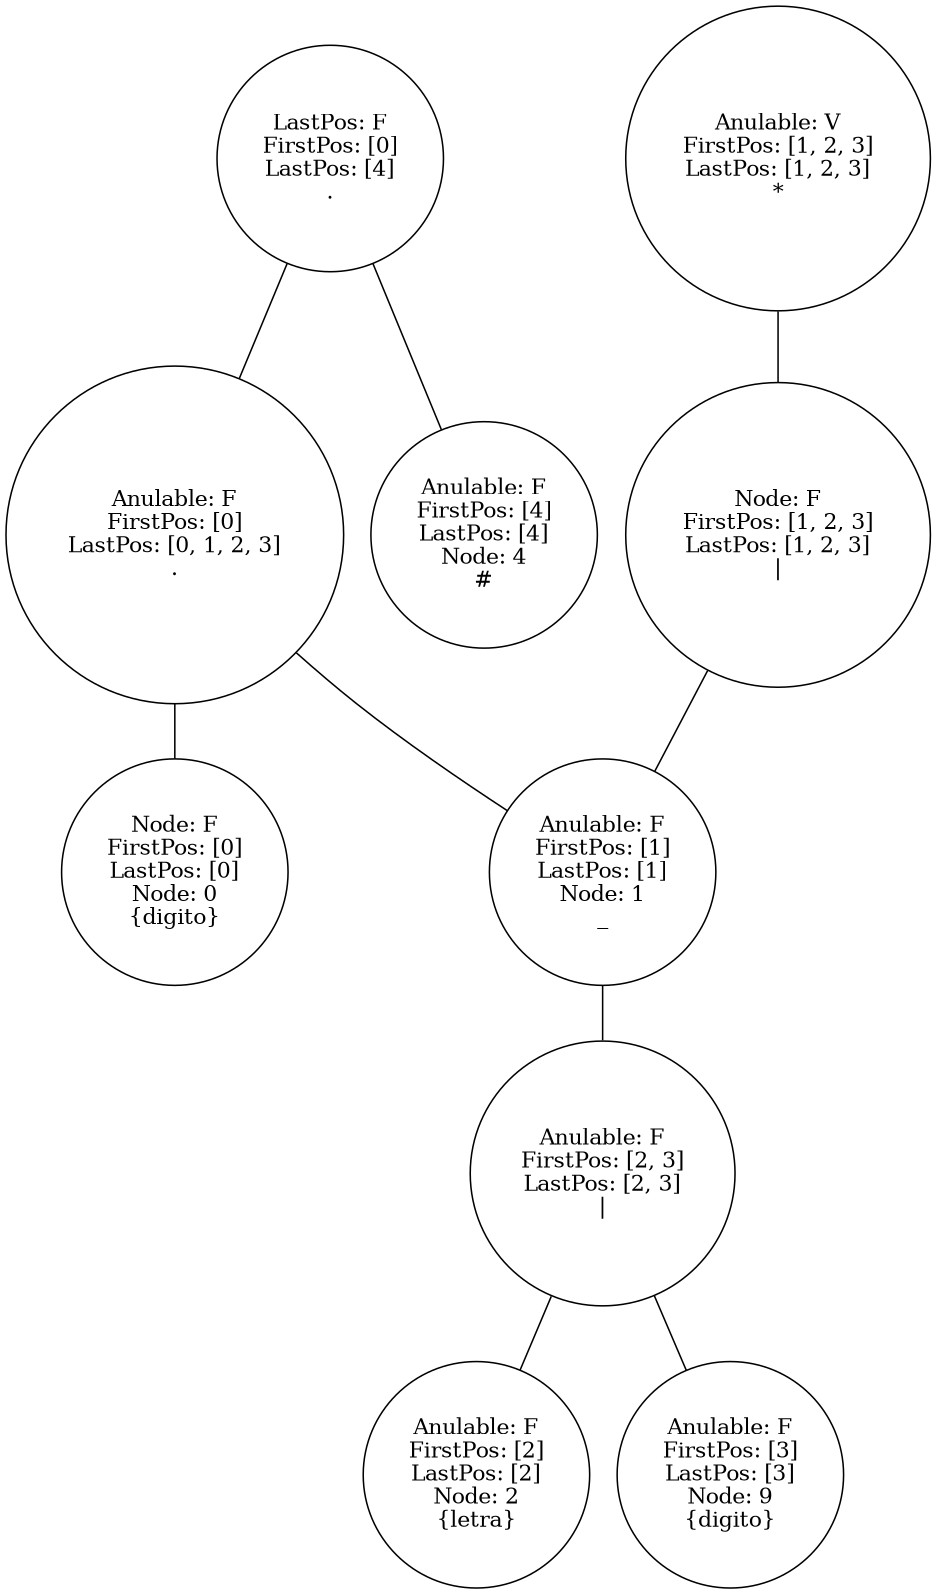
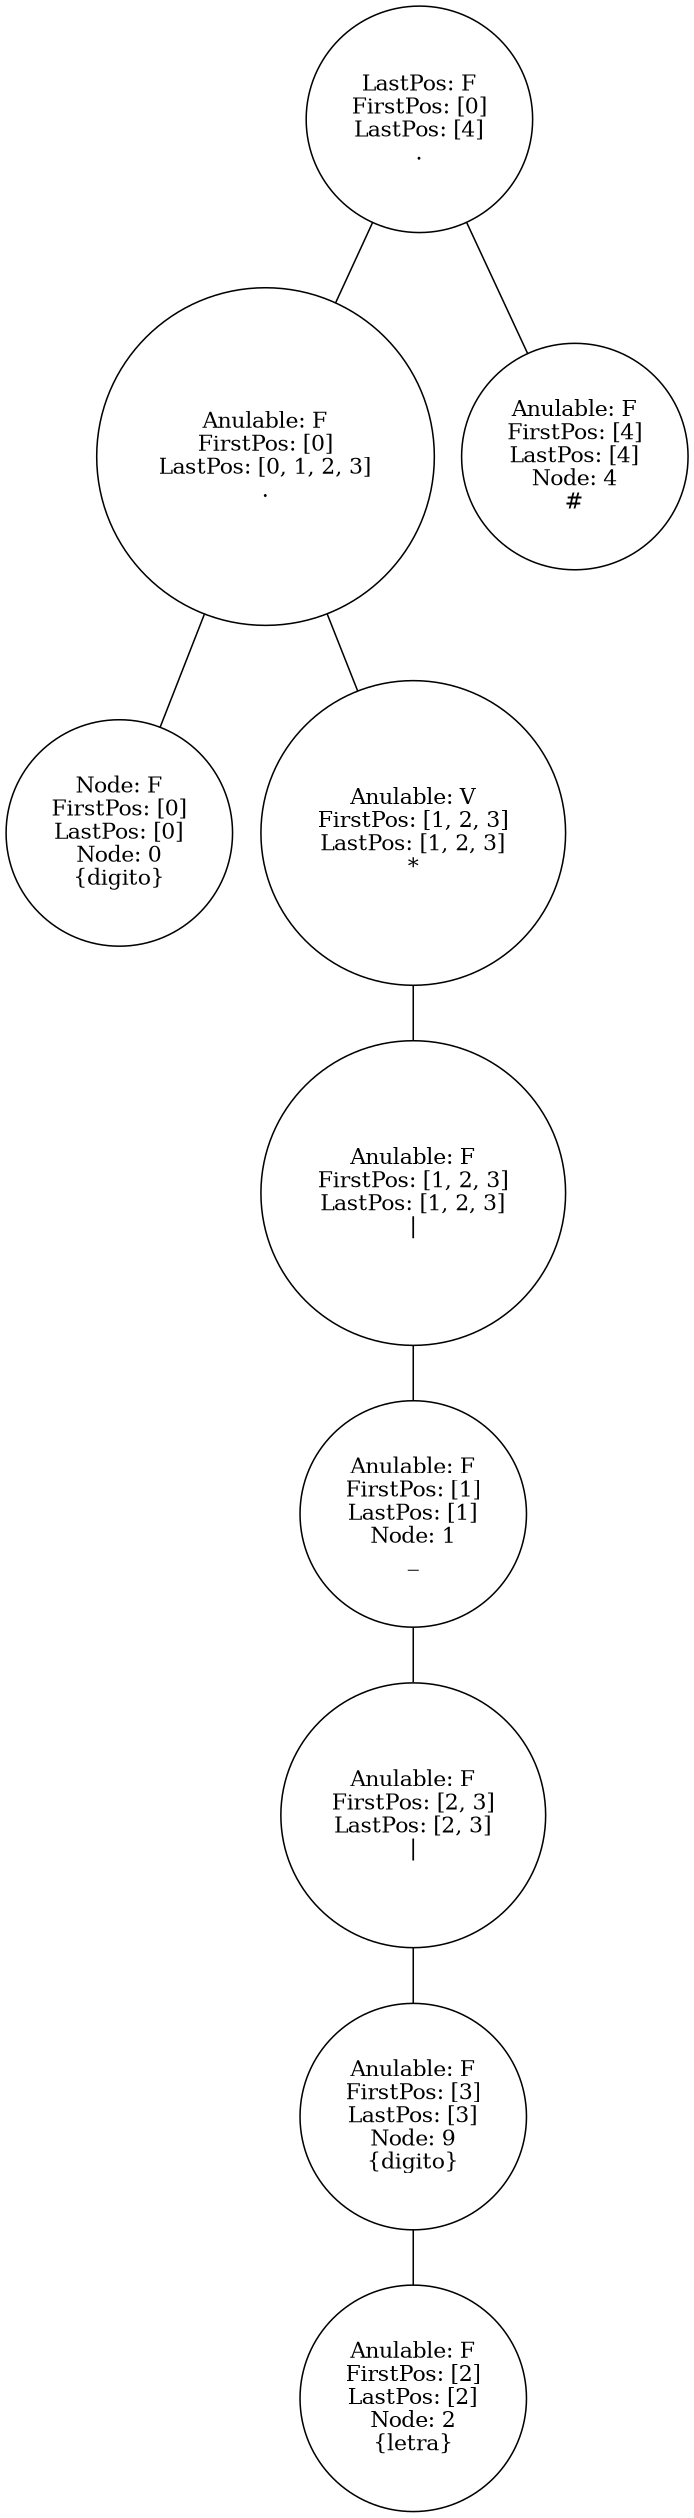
(778, 535) -> (413, 1193)
(399, 736) -> (342, 652)
(536, 1333) -> (413, 2257)
